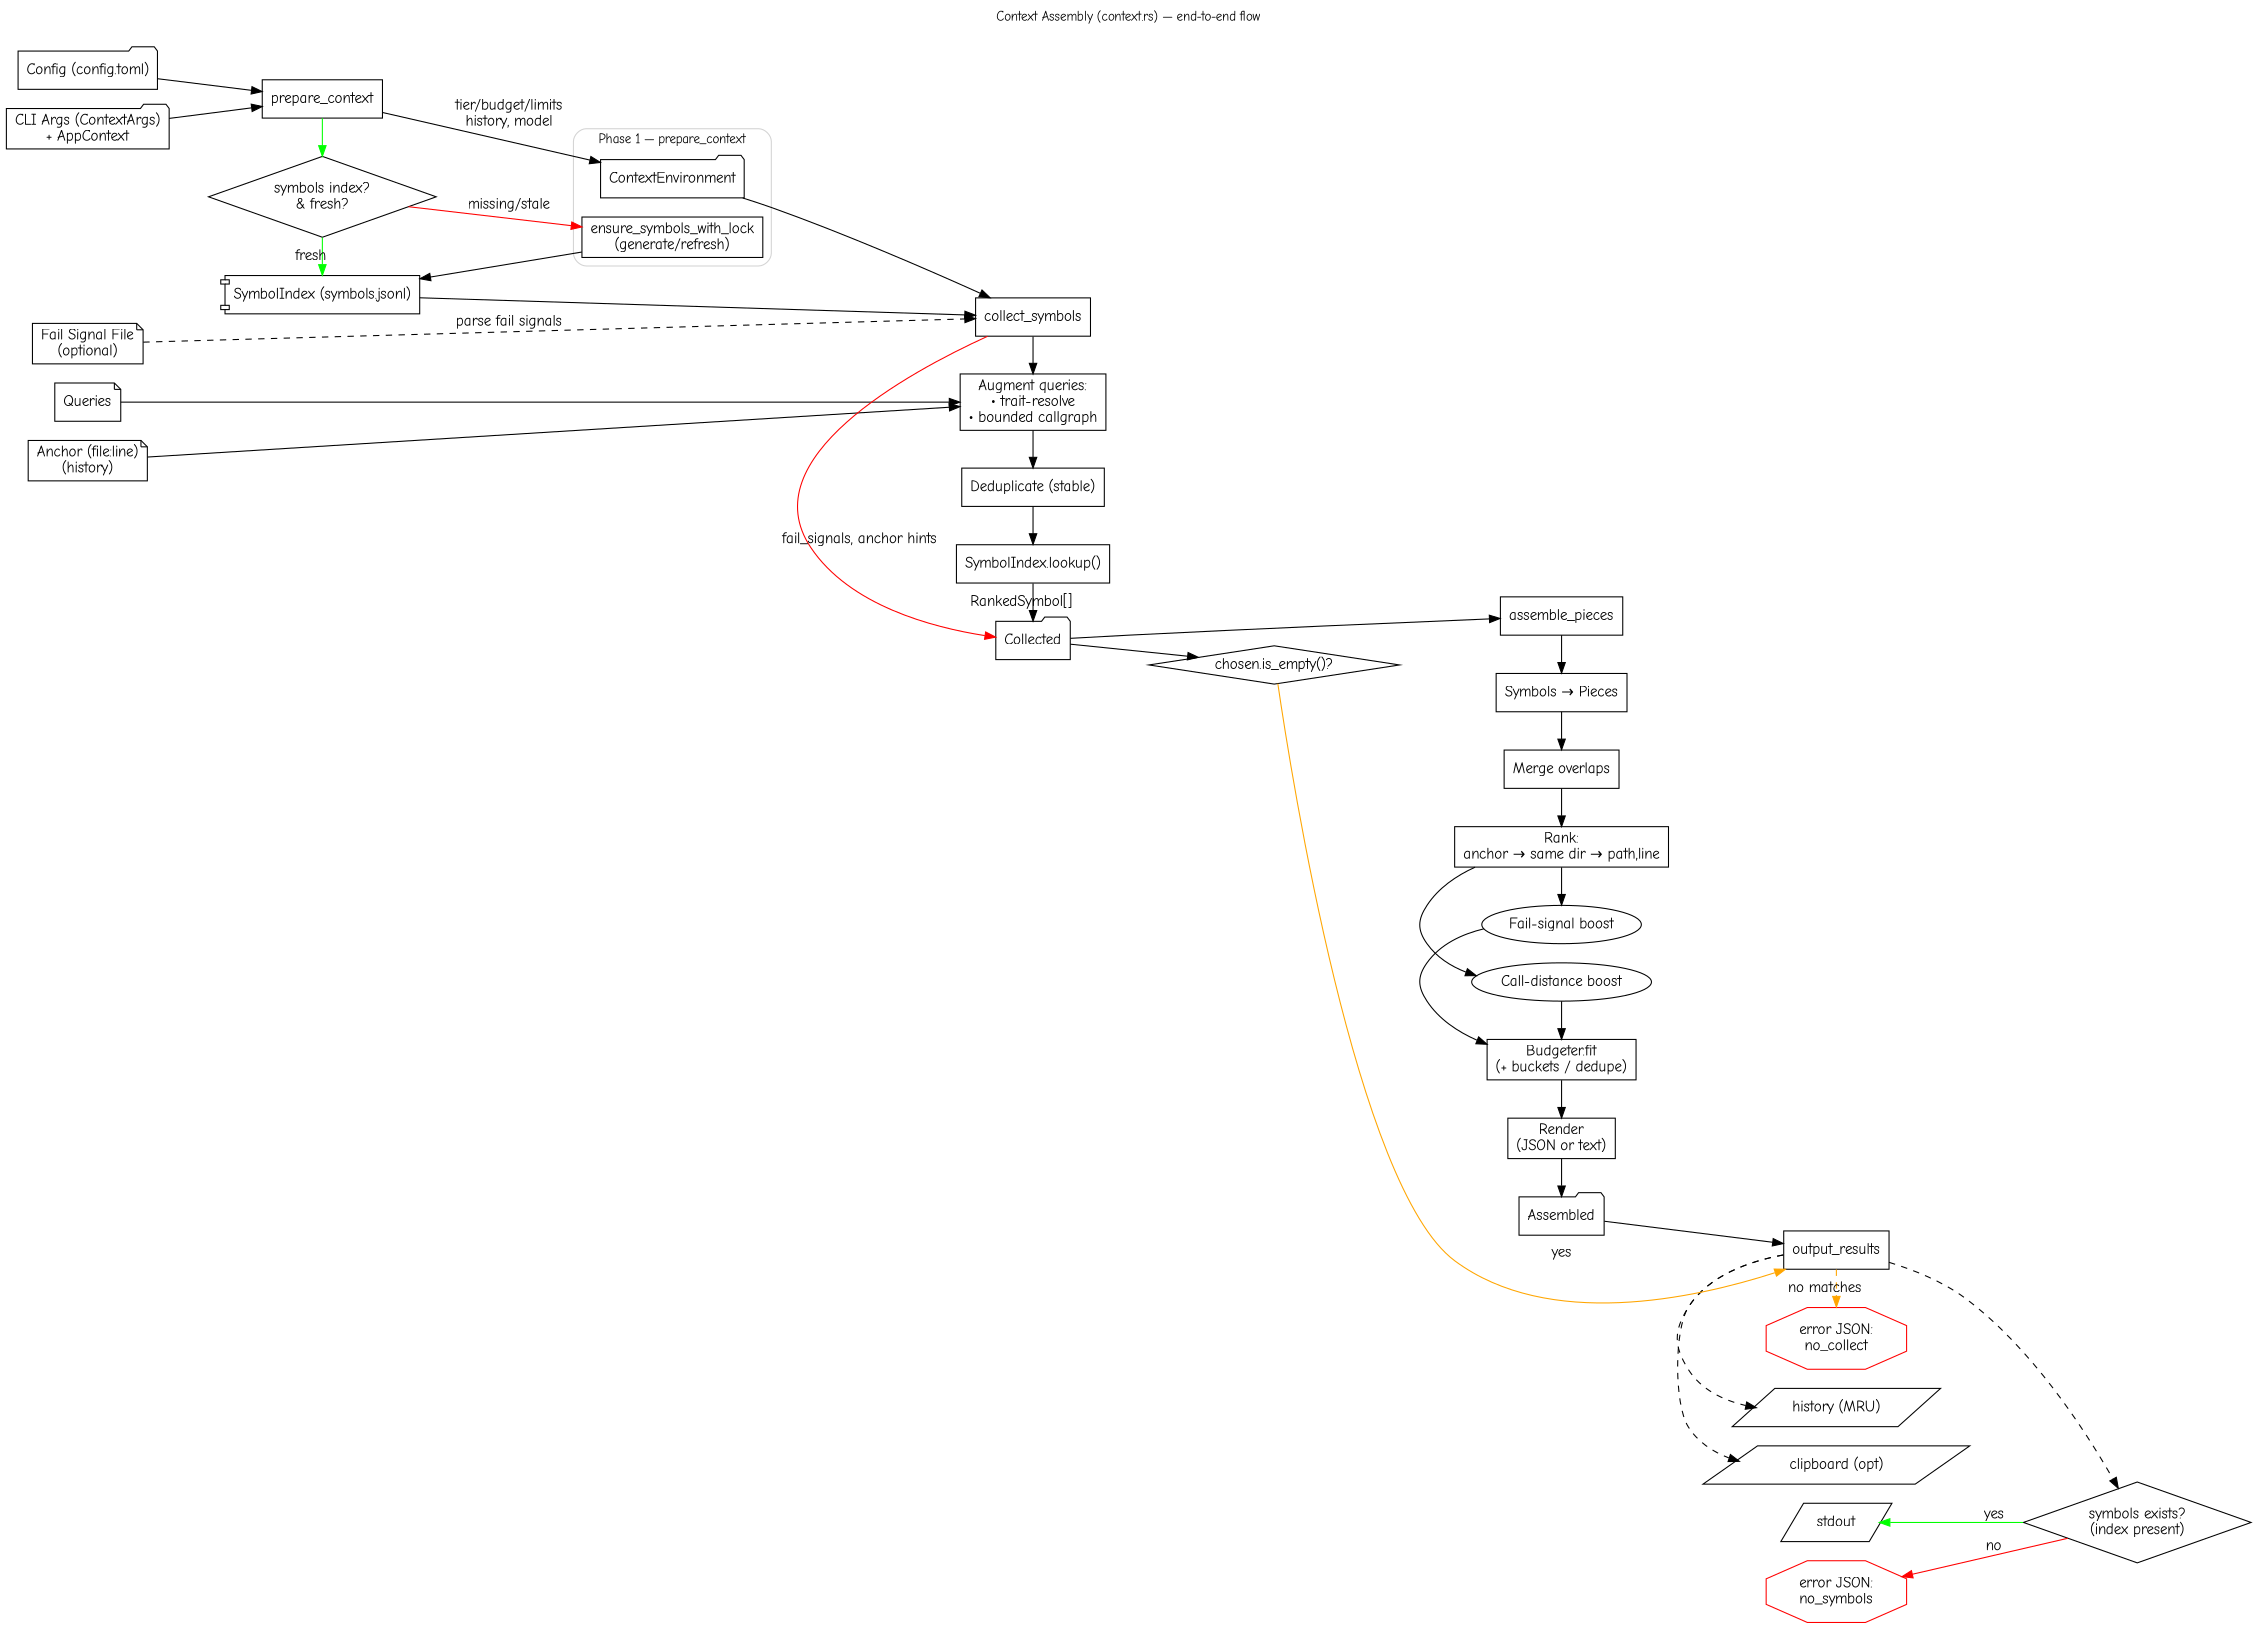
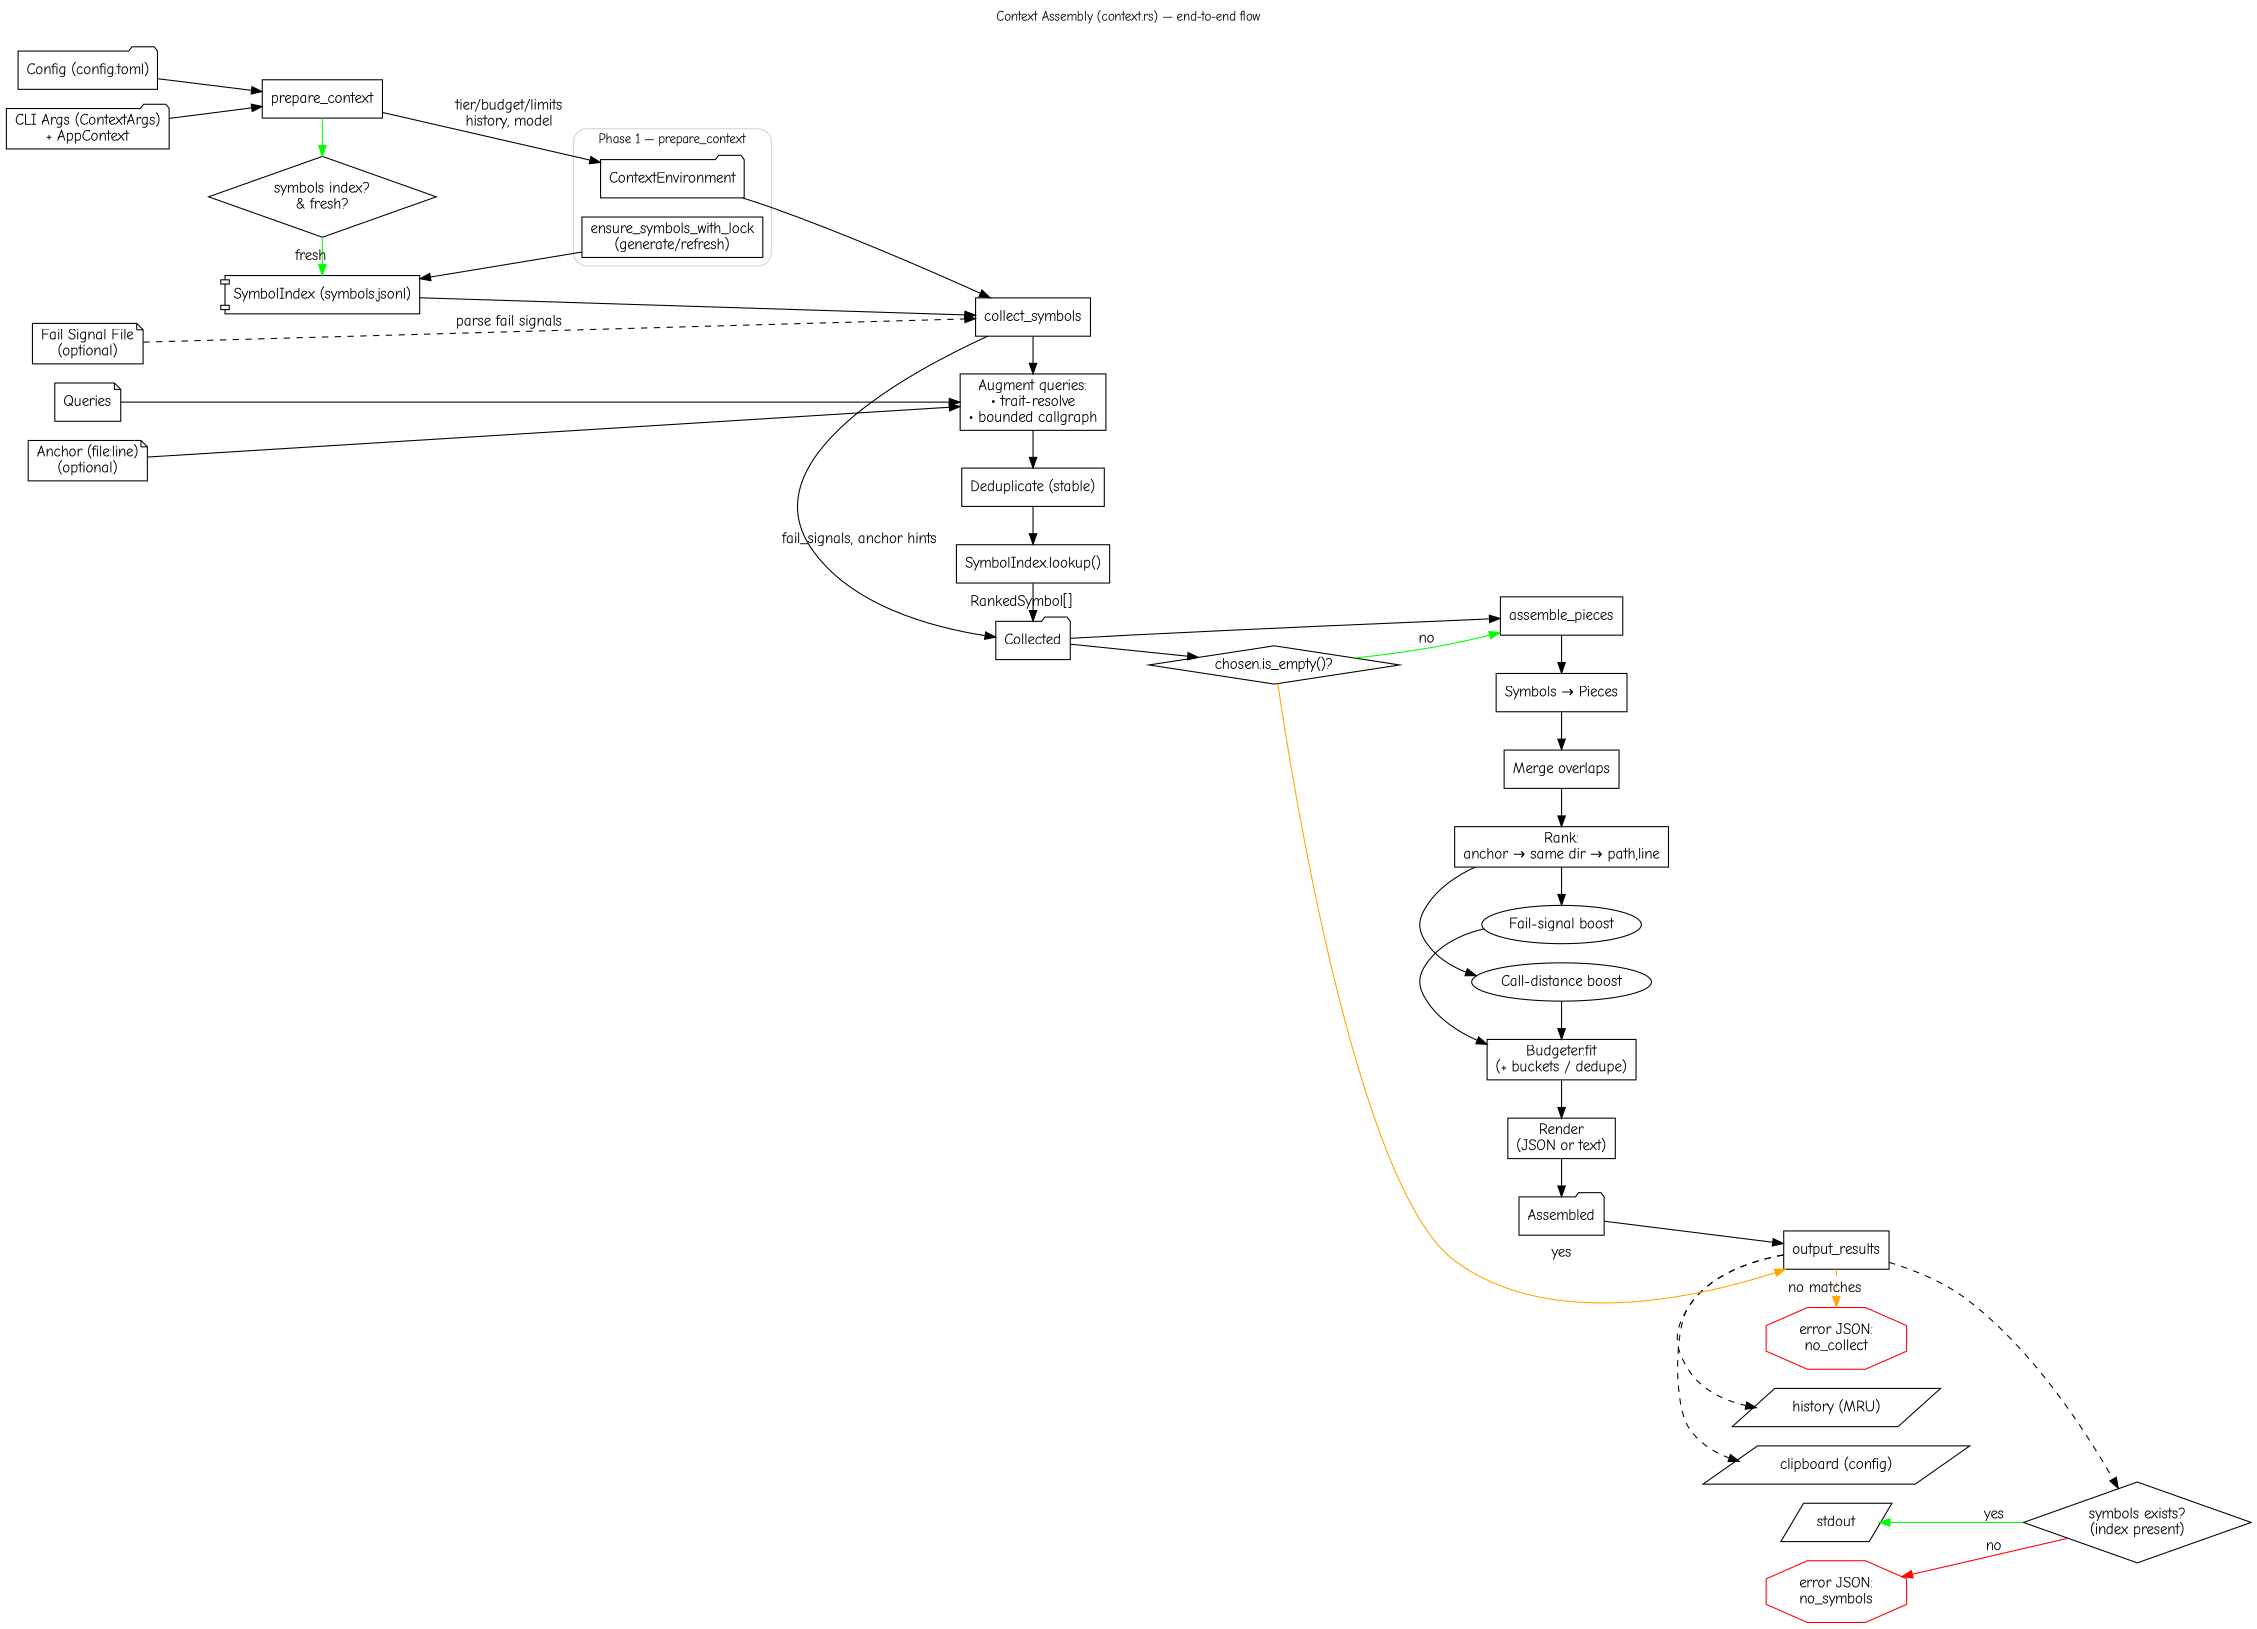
(490, 216) -> none
(88, 461) -> (88, 461)
(800, 496) -> (800, 496)
none -> (1422, 649)
(1836, 1465) -> (1836, 1465)
